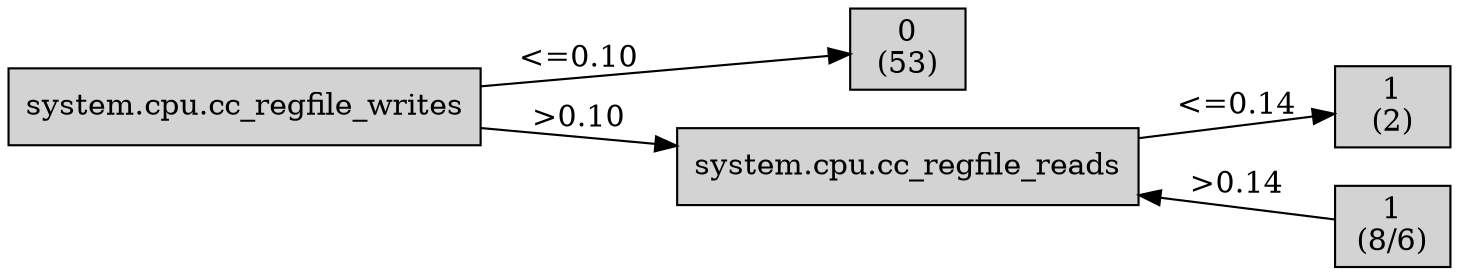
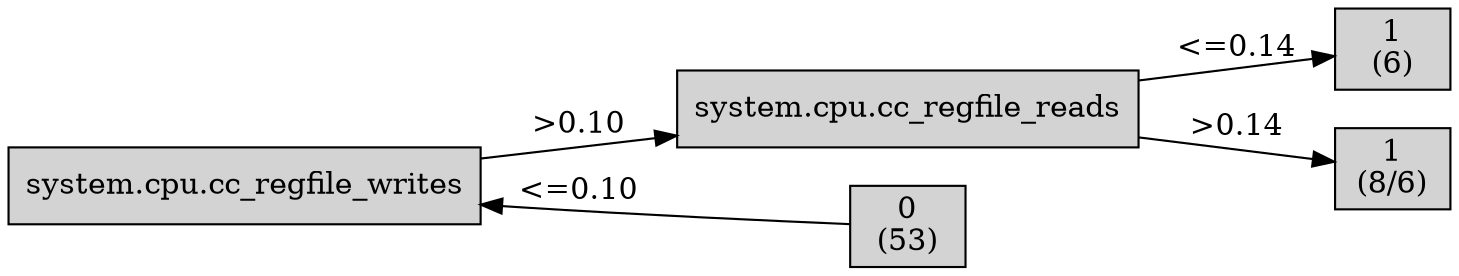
(655, 71) -> (676, 216)
(1393, 107) -> (1393, 49)
(1247, 209) -> (1226, 148)
